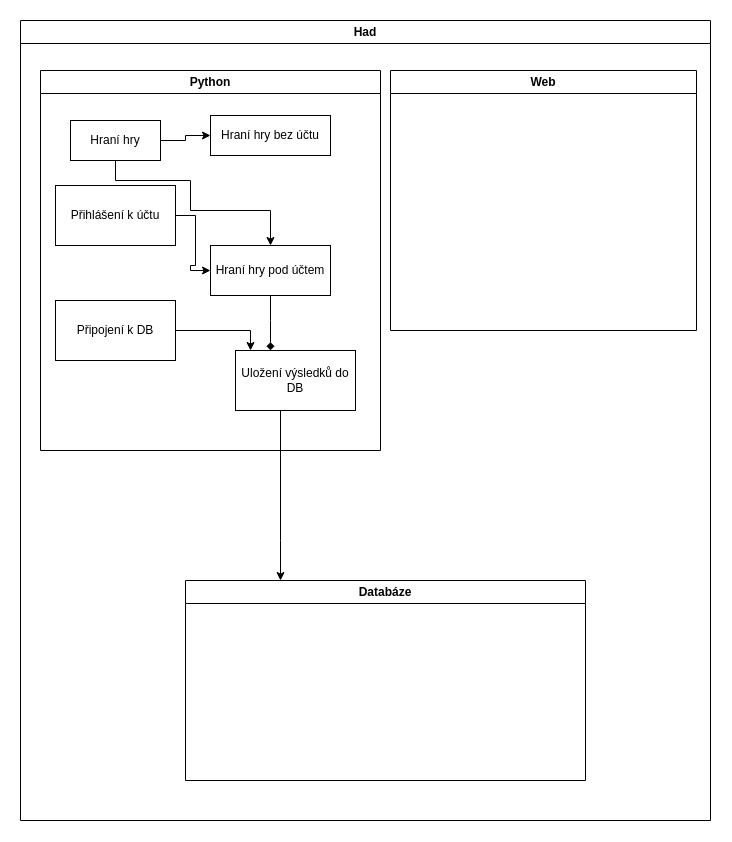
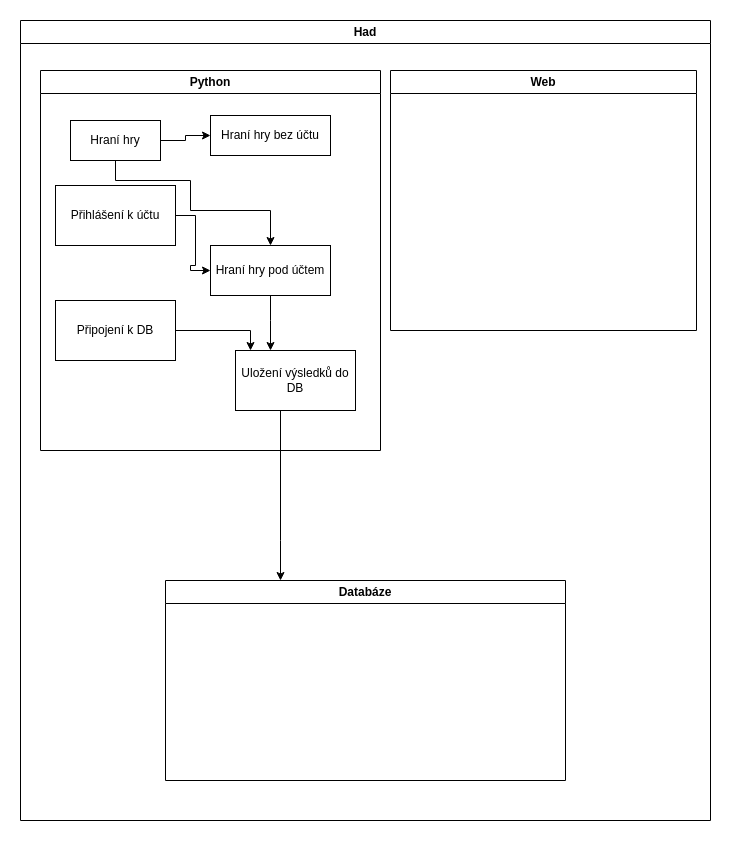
(271, 342) -> (271, 342)
(386, 681) -> (366, 681)
